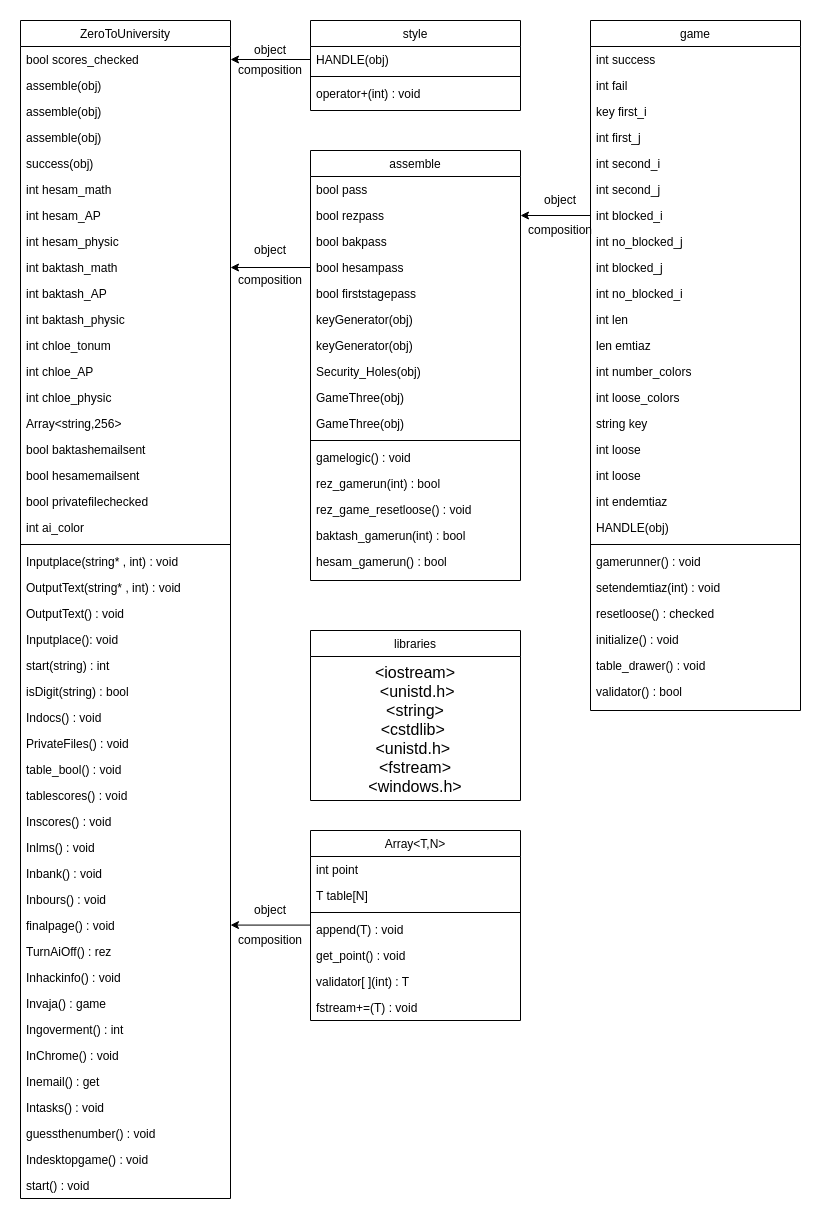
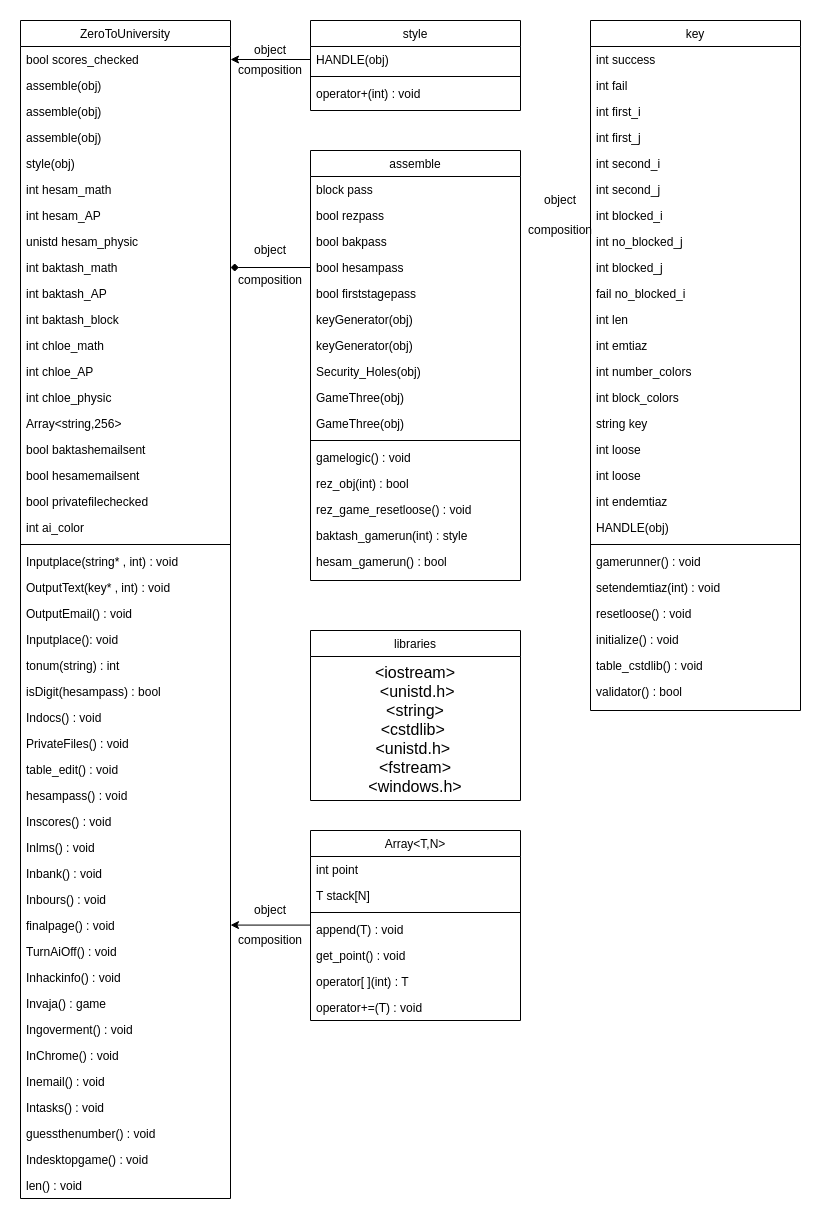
(695, 34) -> (695, 34)
(628, 112) -> (627, 112)
(66, 164) -> (58, 164)
(343, 190) -> (346, 190)
(558, 216) -> none
(75, 242) -> (85, 242)
(239, 268) -> (239, 268)
(644, 294) -> (645, 294)
(82, 320) -> (78, 320)
(72, 346) -> (68, 346)
(625, 346) -> (625, 346)
(644, 398) -> (644, 398)
(385, 484) -> (372, 484)
(399, 536) -> (402, 536)
(119, 588) -> (111, 588)
(84, 614) -> (84, 614)
(664, 614) -> (652, 614)
(82, 666) -> (82, 666)
(659, 666) -> (659, 666)
(87, 692) -> (99, 692)
(80, 770) -> (80, 770)
(85, 796) -> (80, 796)
(346, 896) -> (348, 896)
(77, 952) -> (79, 952)
(376, 982) -> (375, 982)
(374, 1008) -> (377, 1008)
(84, 1030) -> (87, 1030)
(69, 1082) -> (70, 1082)
(67, 1186) -> (59, 1186)
